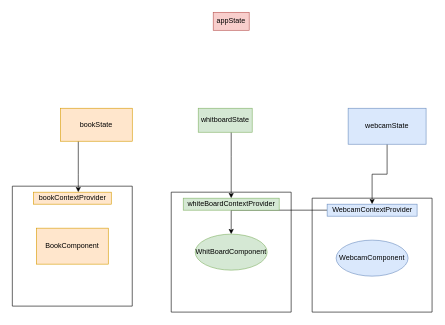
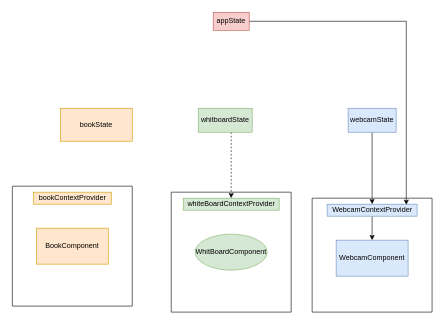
none -> (407, 125)
(387, 126) -> (372, 120)
(231, 163) -> (231, 163)
(78, 186) -> none
(231, 228) -> (372, 234)
(372, 258) -> (372, 258)
